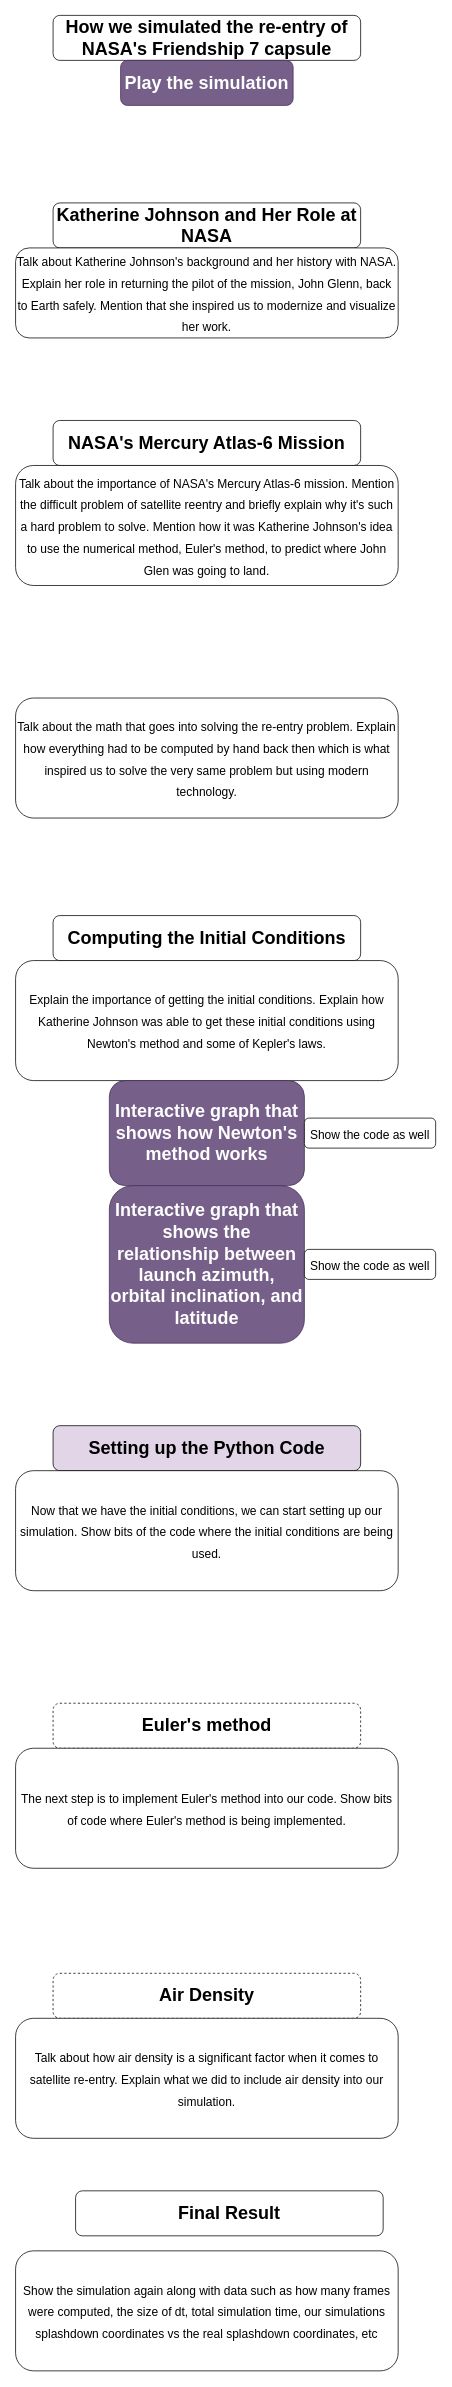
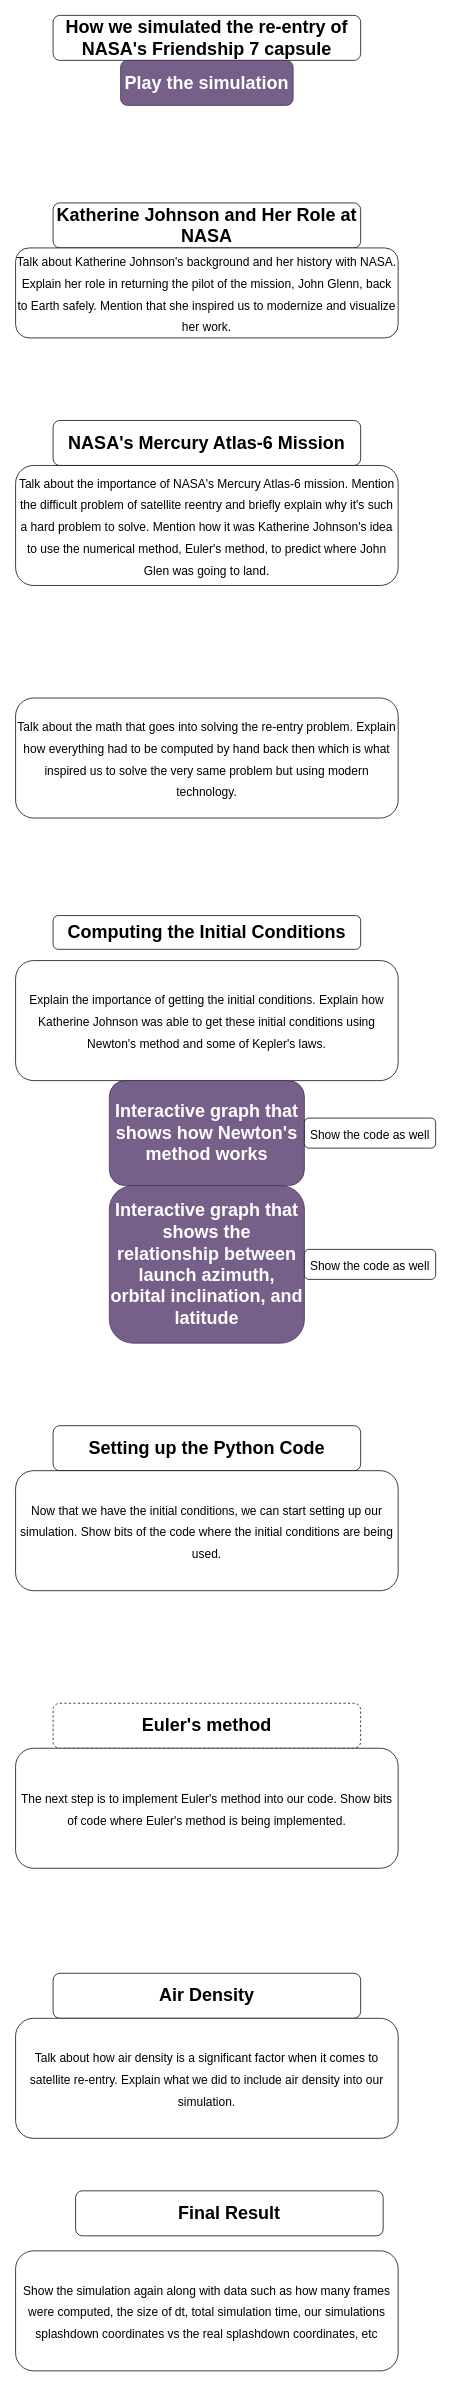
(207, 938) -> (207, 932)
(207, 1448) -> (207, 1448)
(207, 1995) -> (207, 1995)
